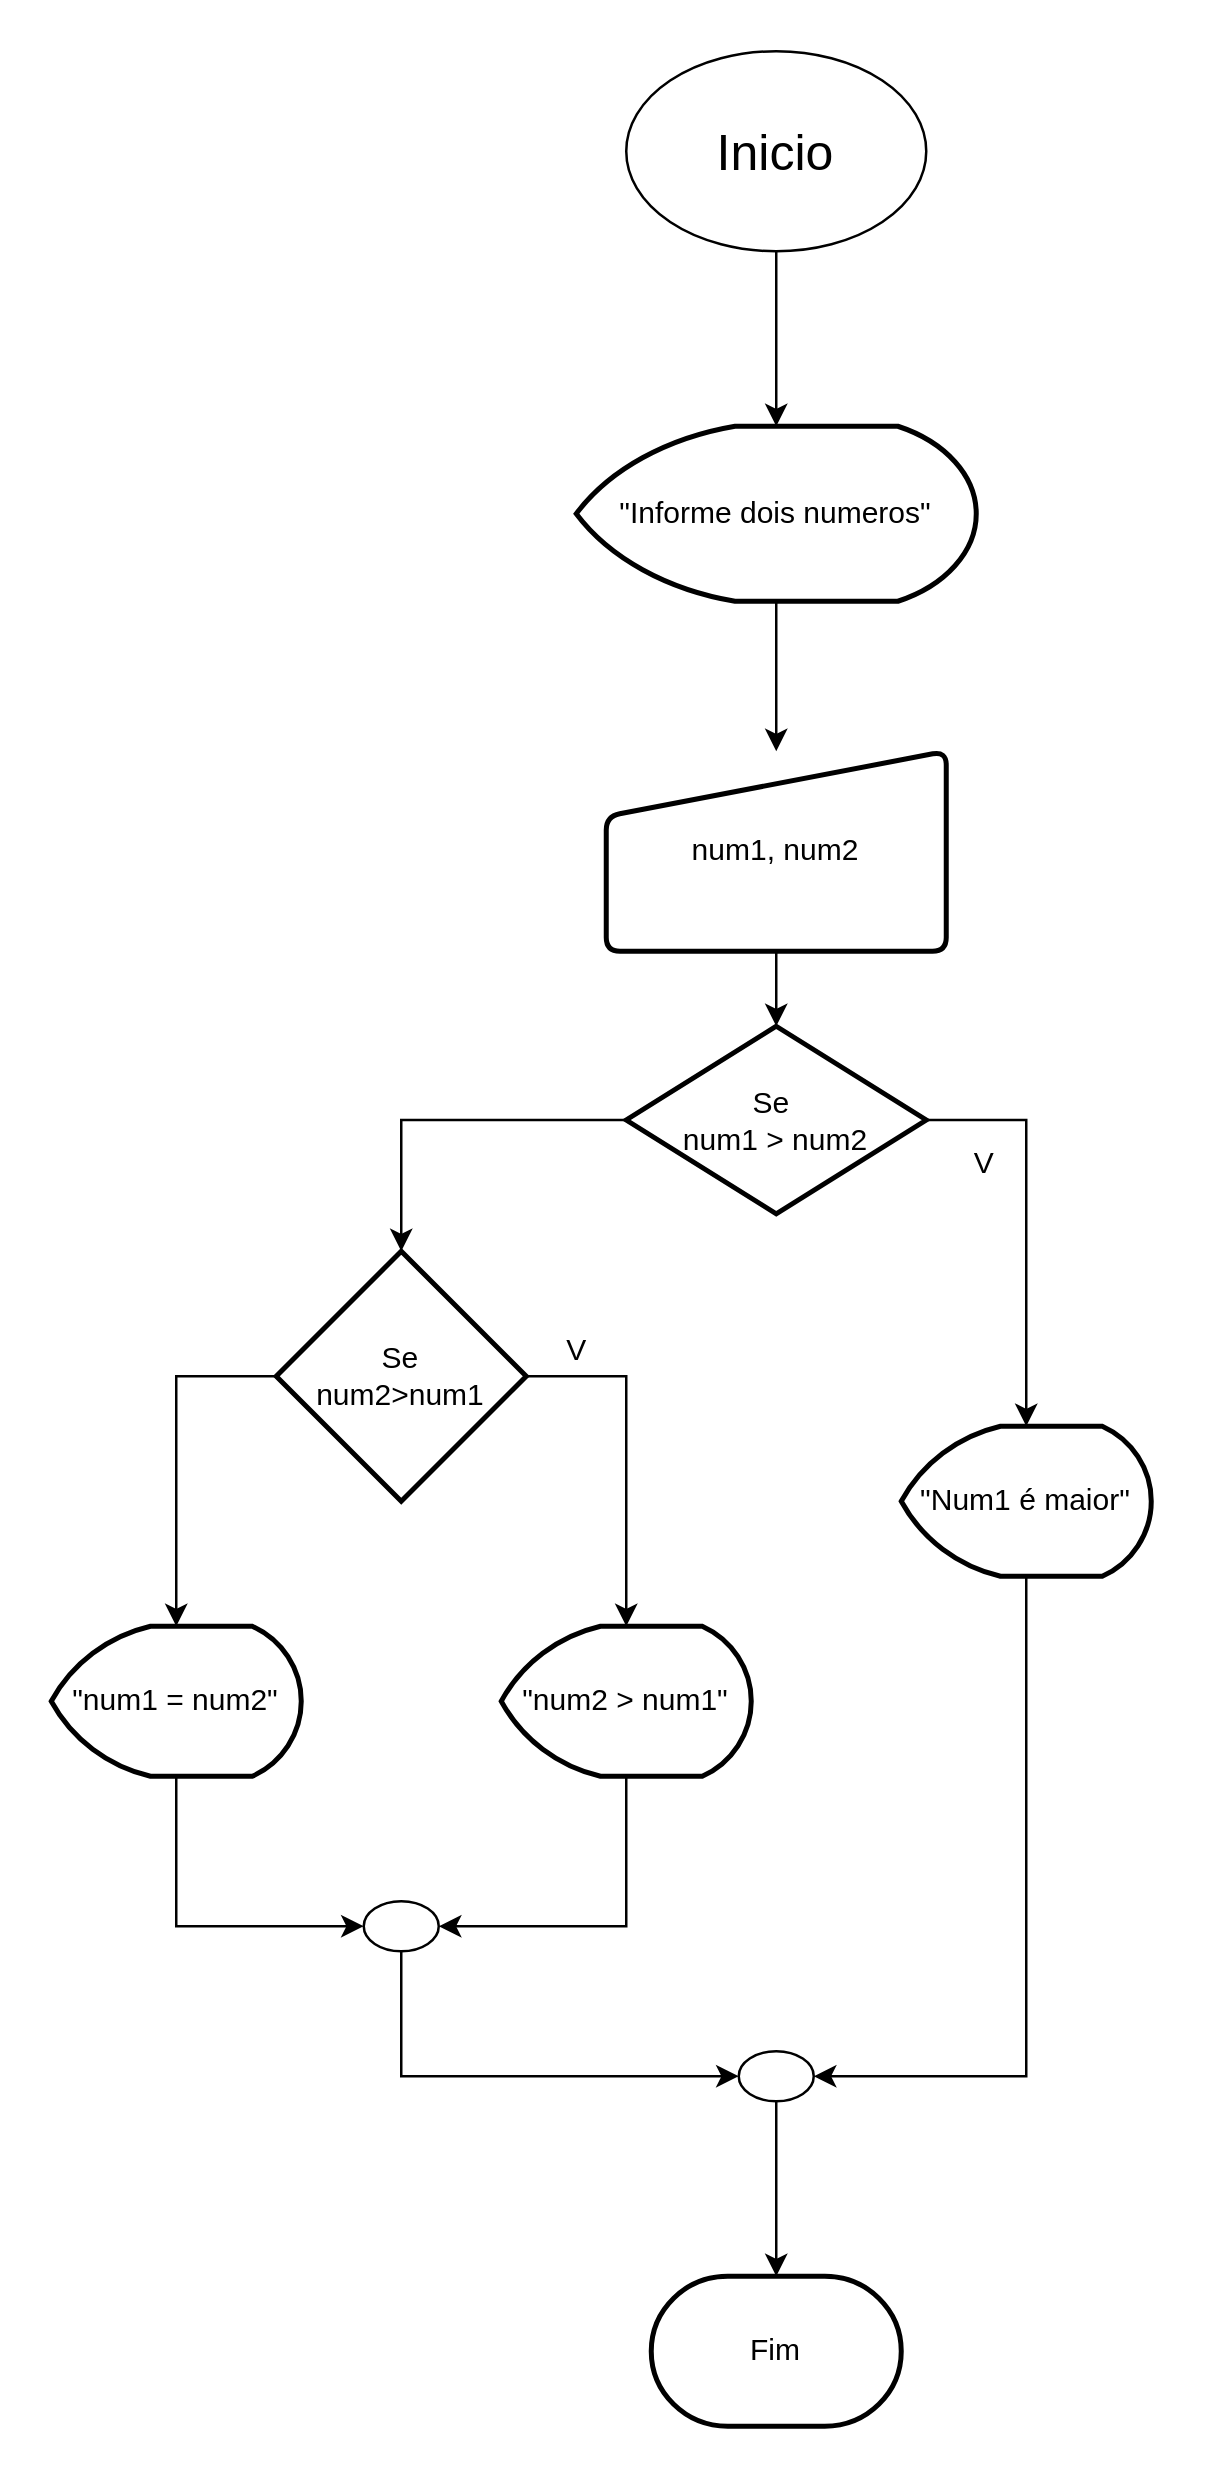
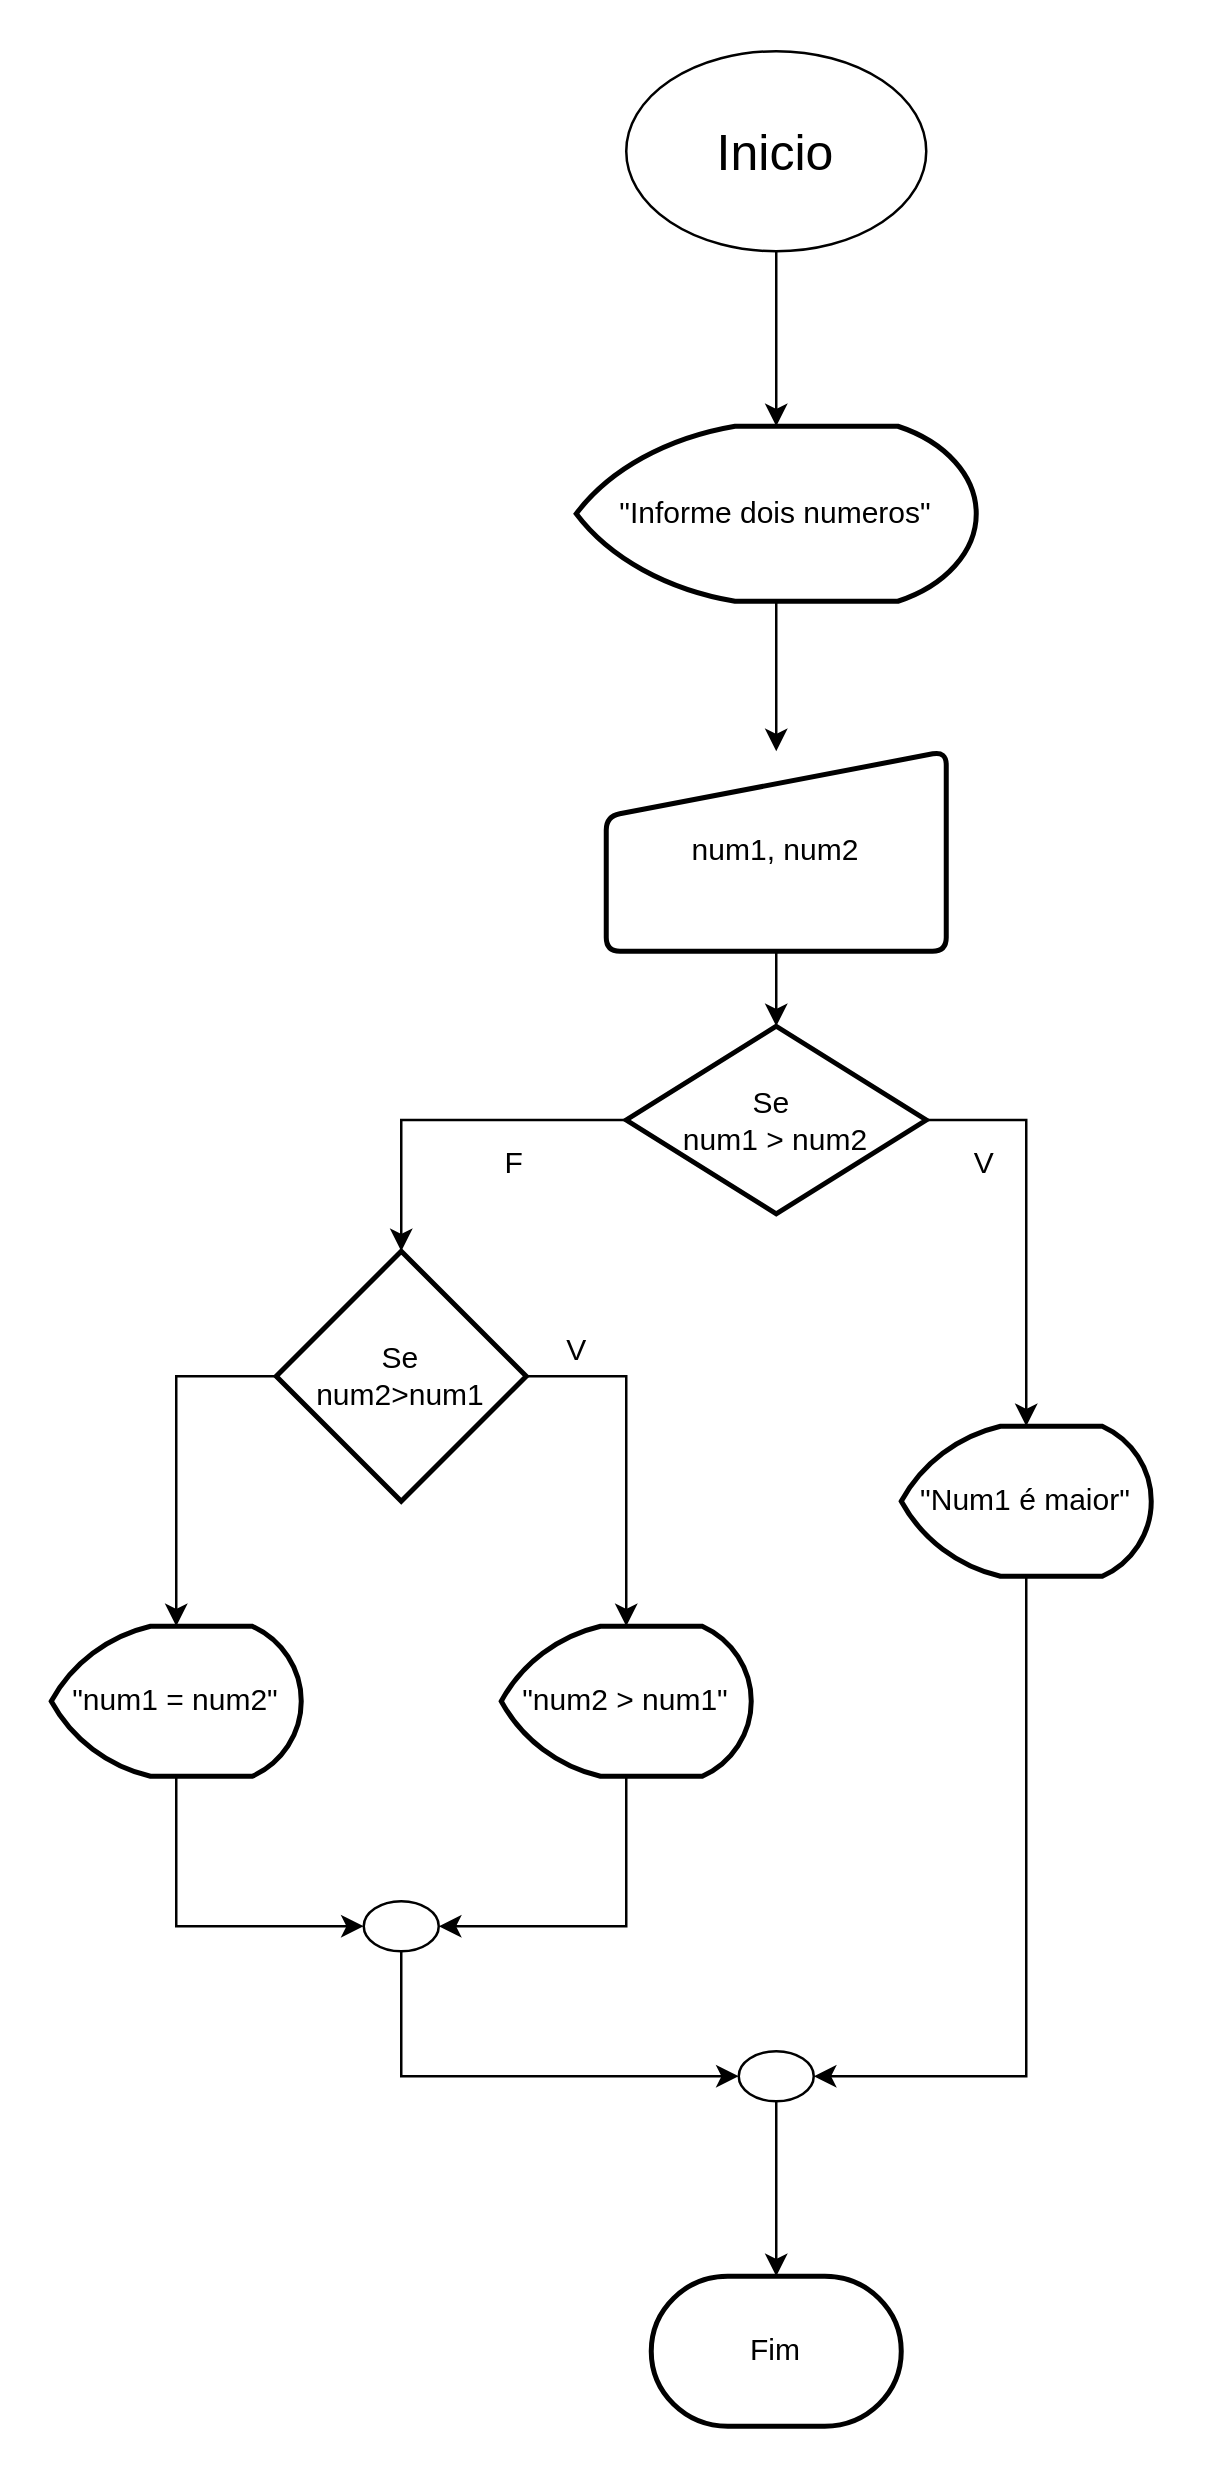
none -> (514, 1164)
